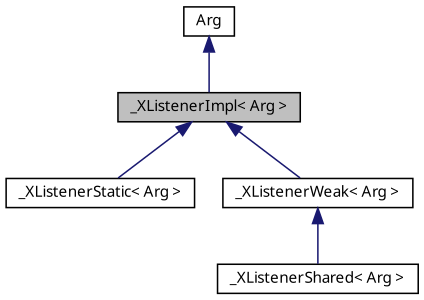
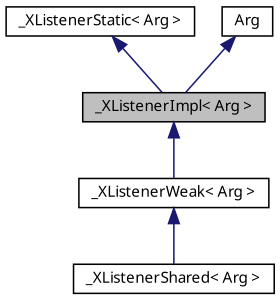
(149, 155) -> (142, 70)
